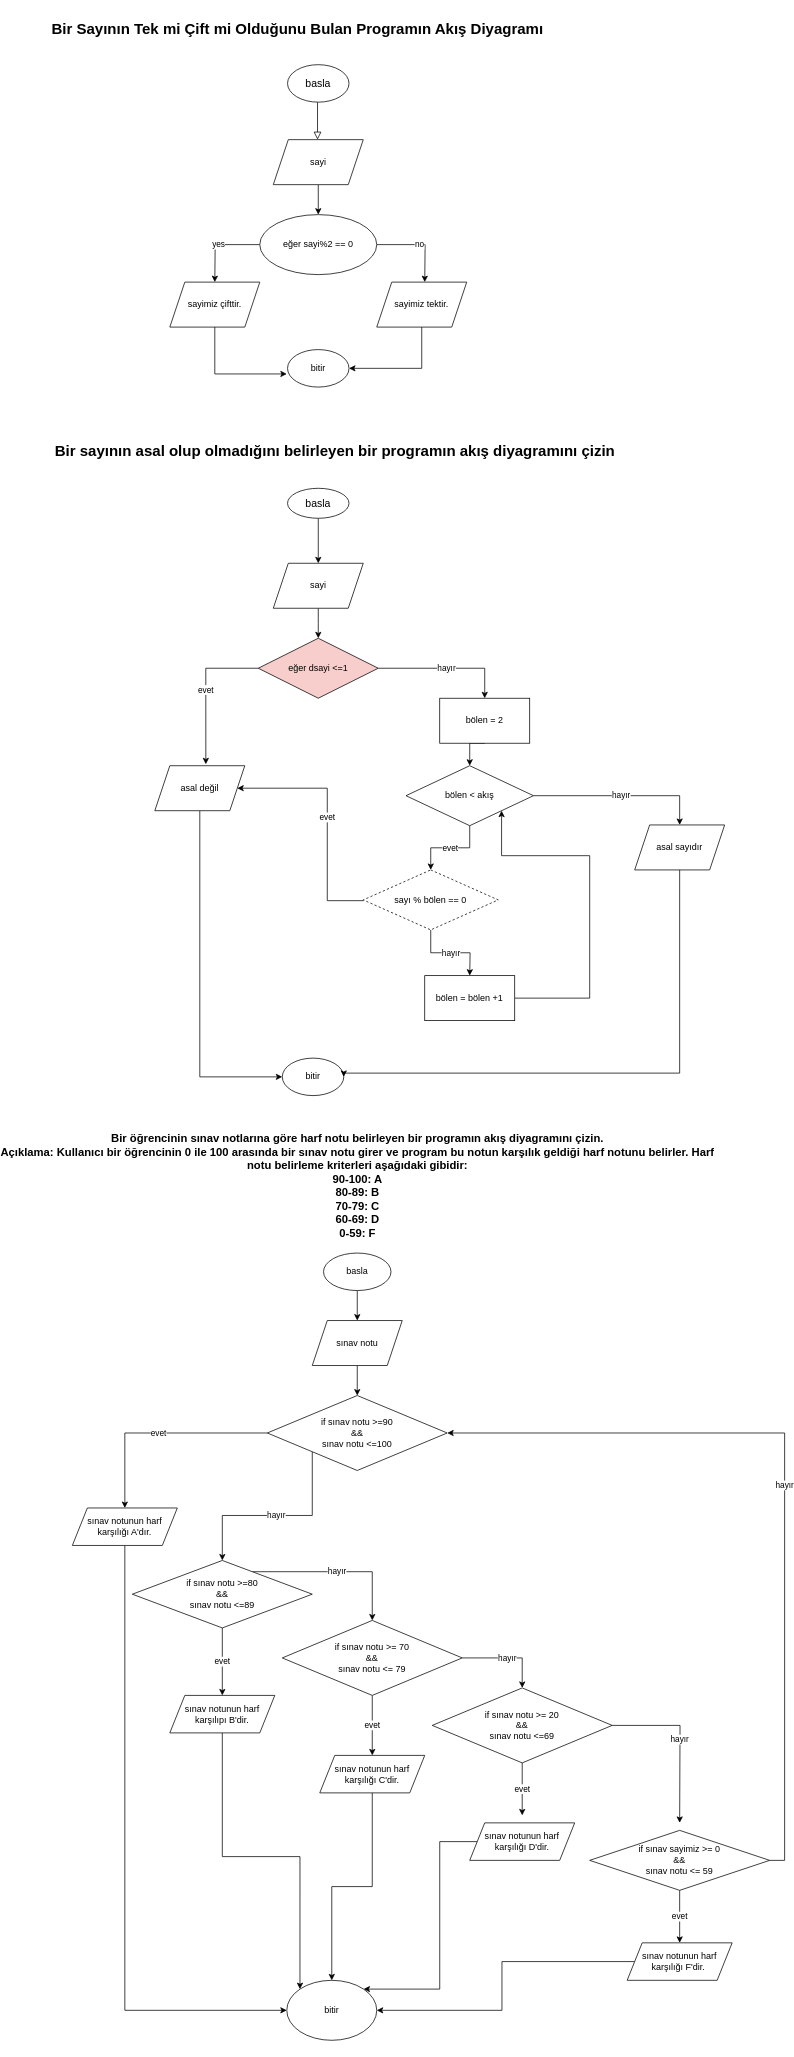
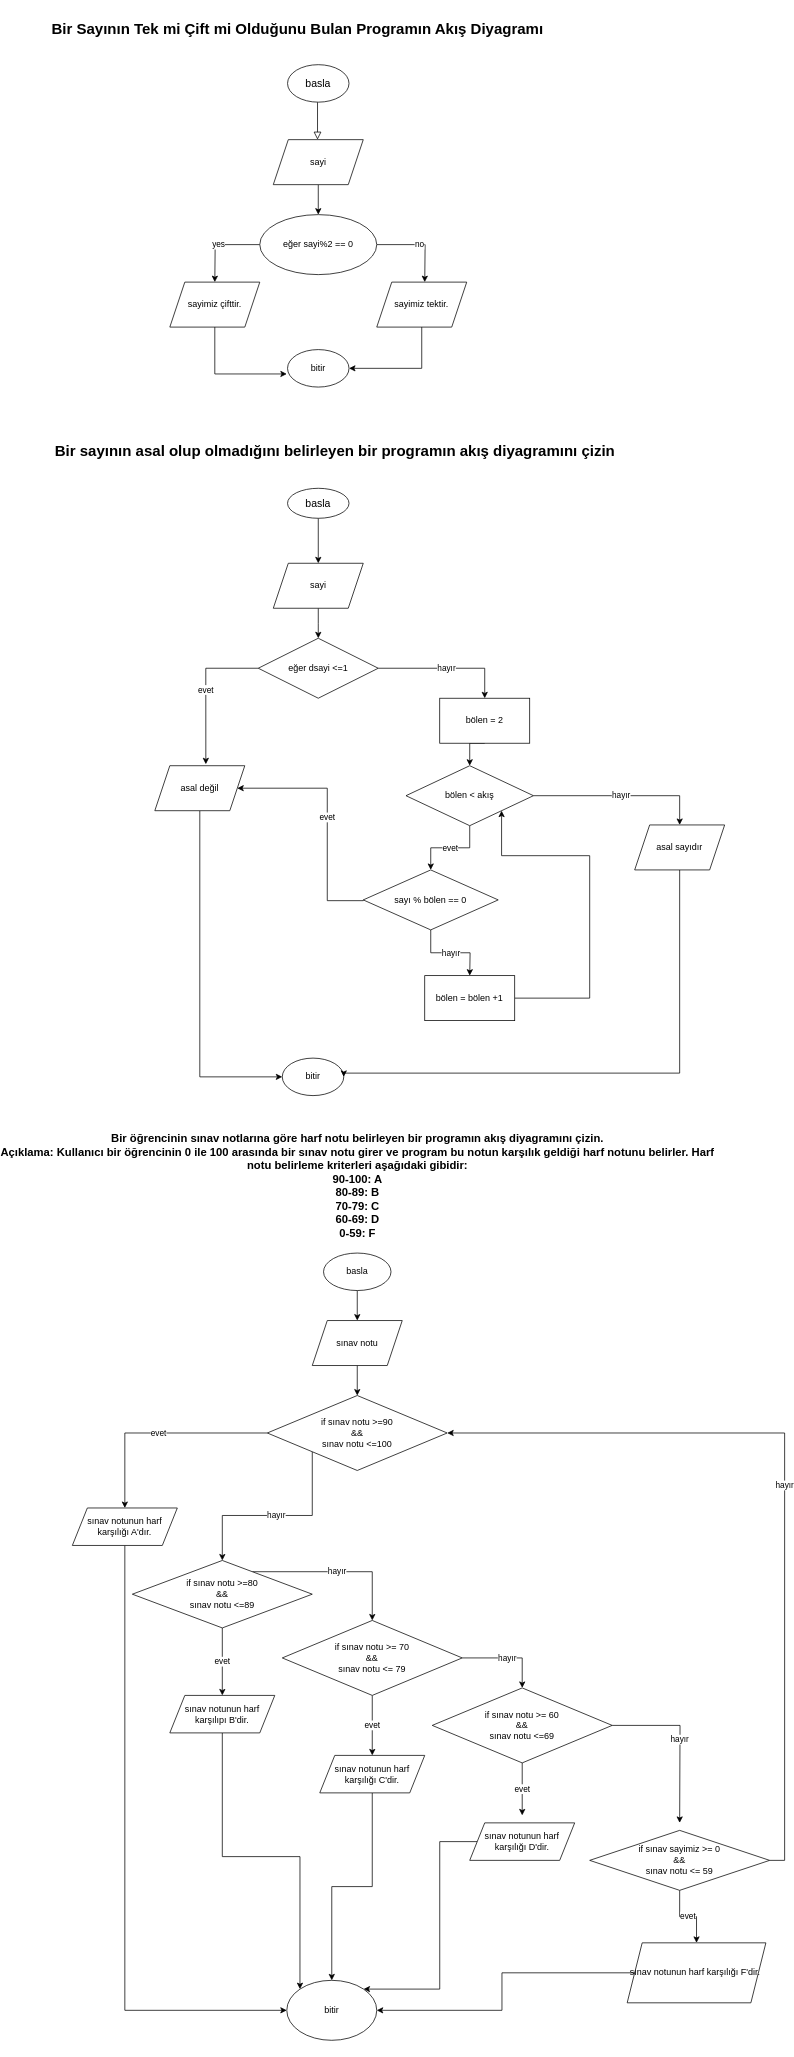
(318, 668) -> (318, 668)
(431, 900) -> (431, 900)
(522, 1725) -> (522, 1725)
(680, 1962) -> (697, 1973)
